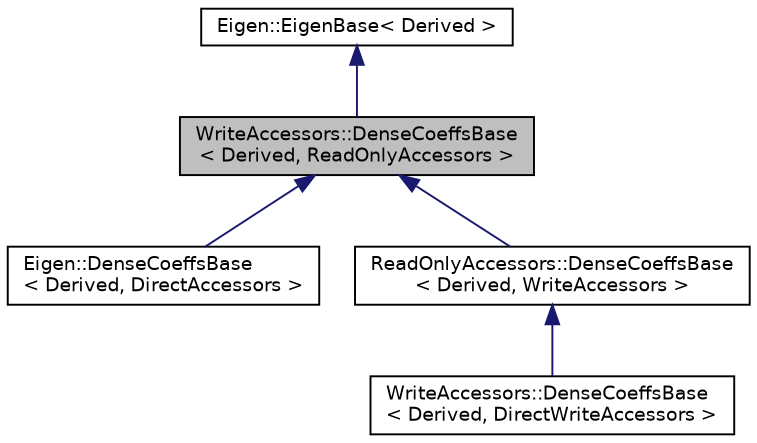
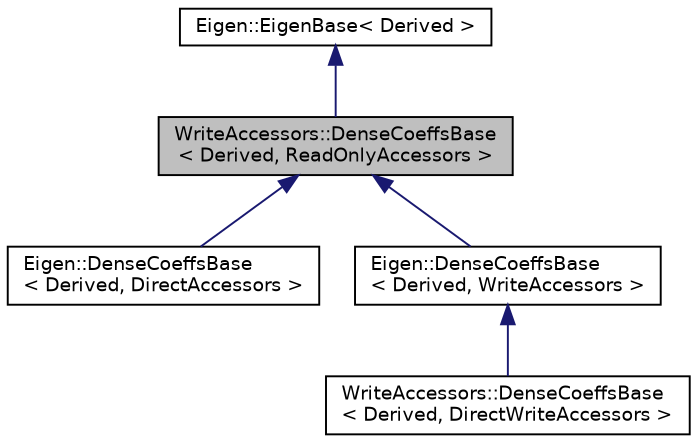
(552, 276) -> (508, 276)
